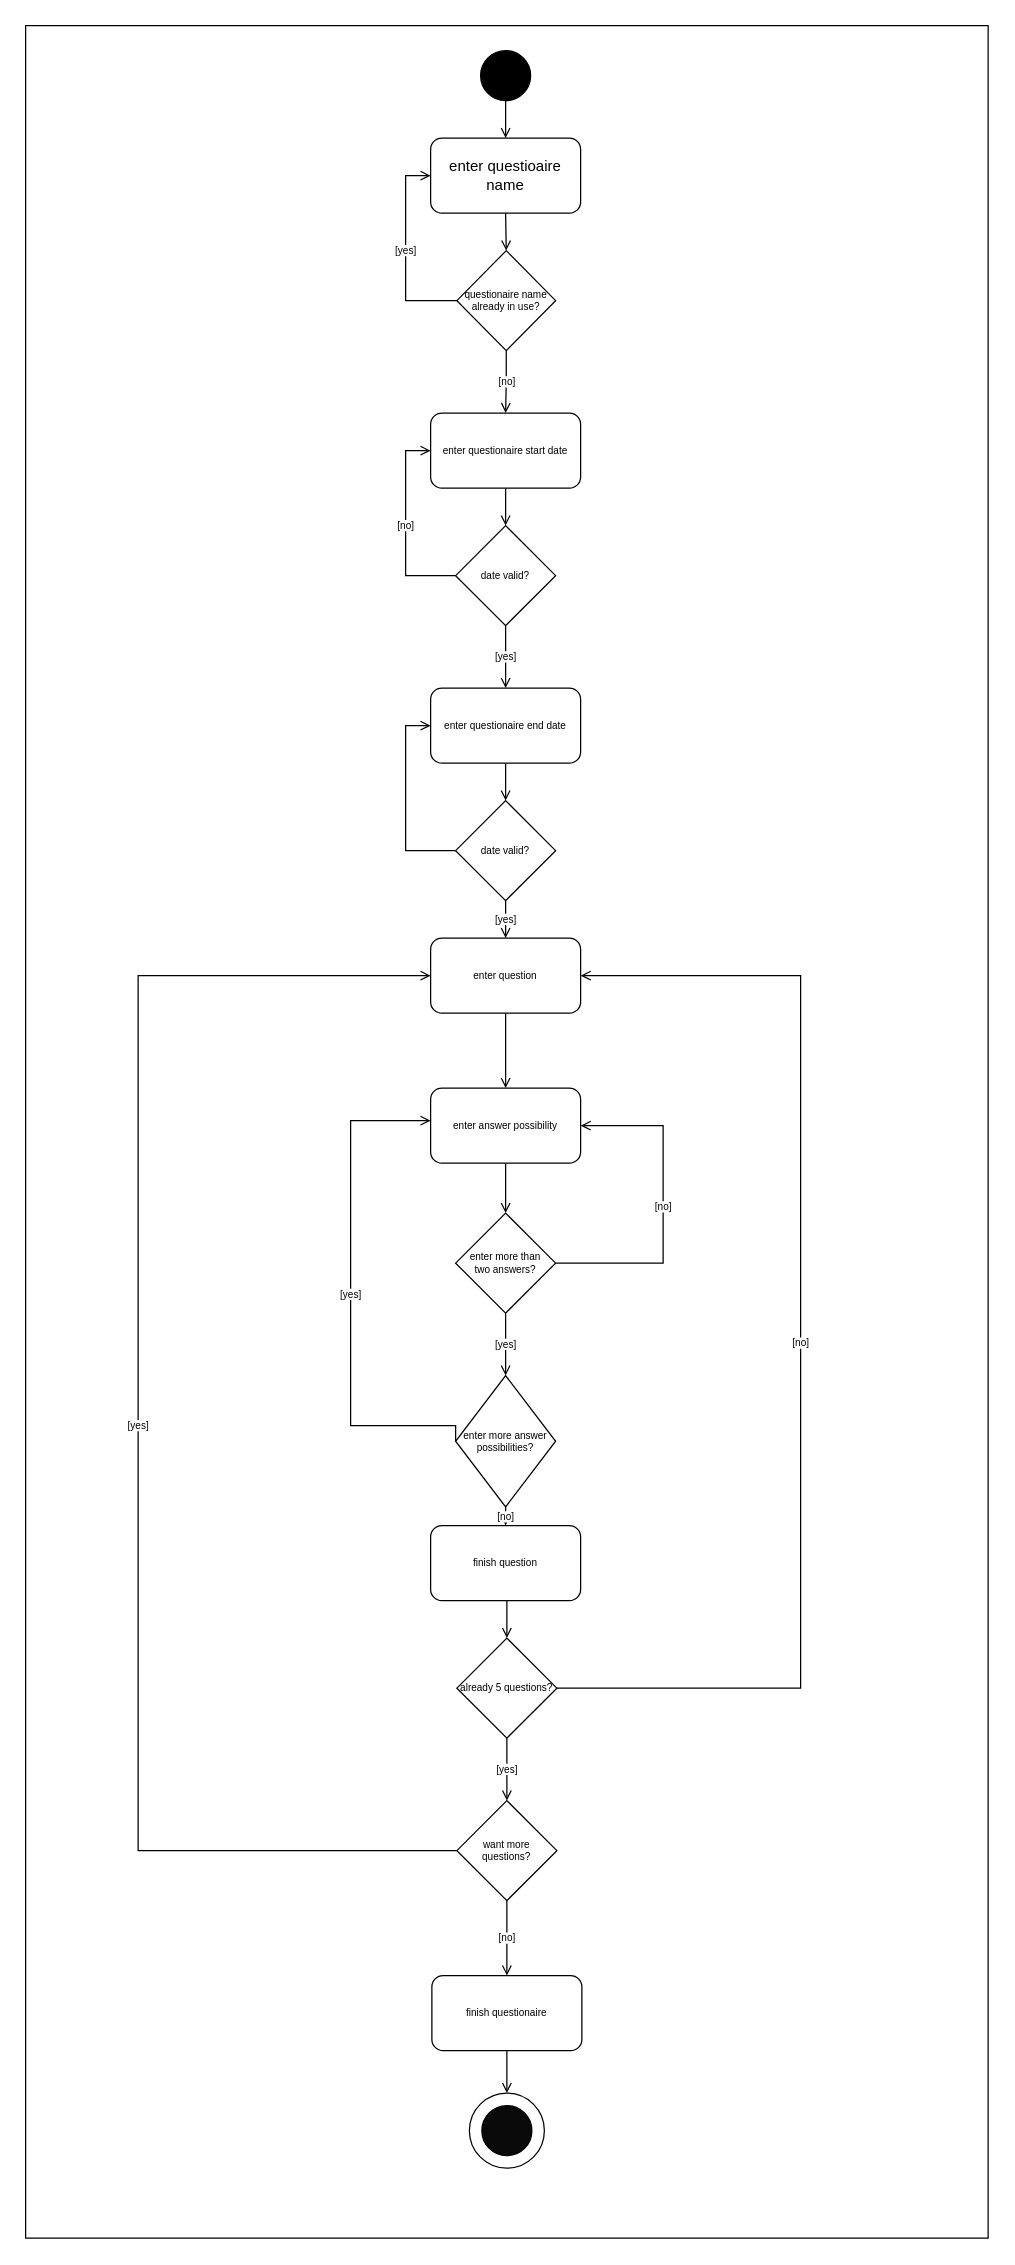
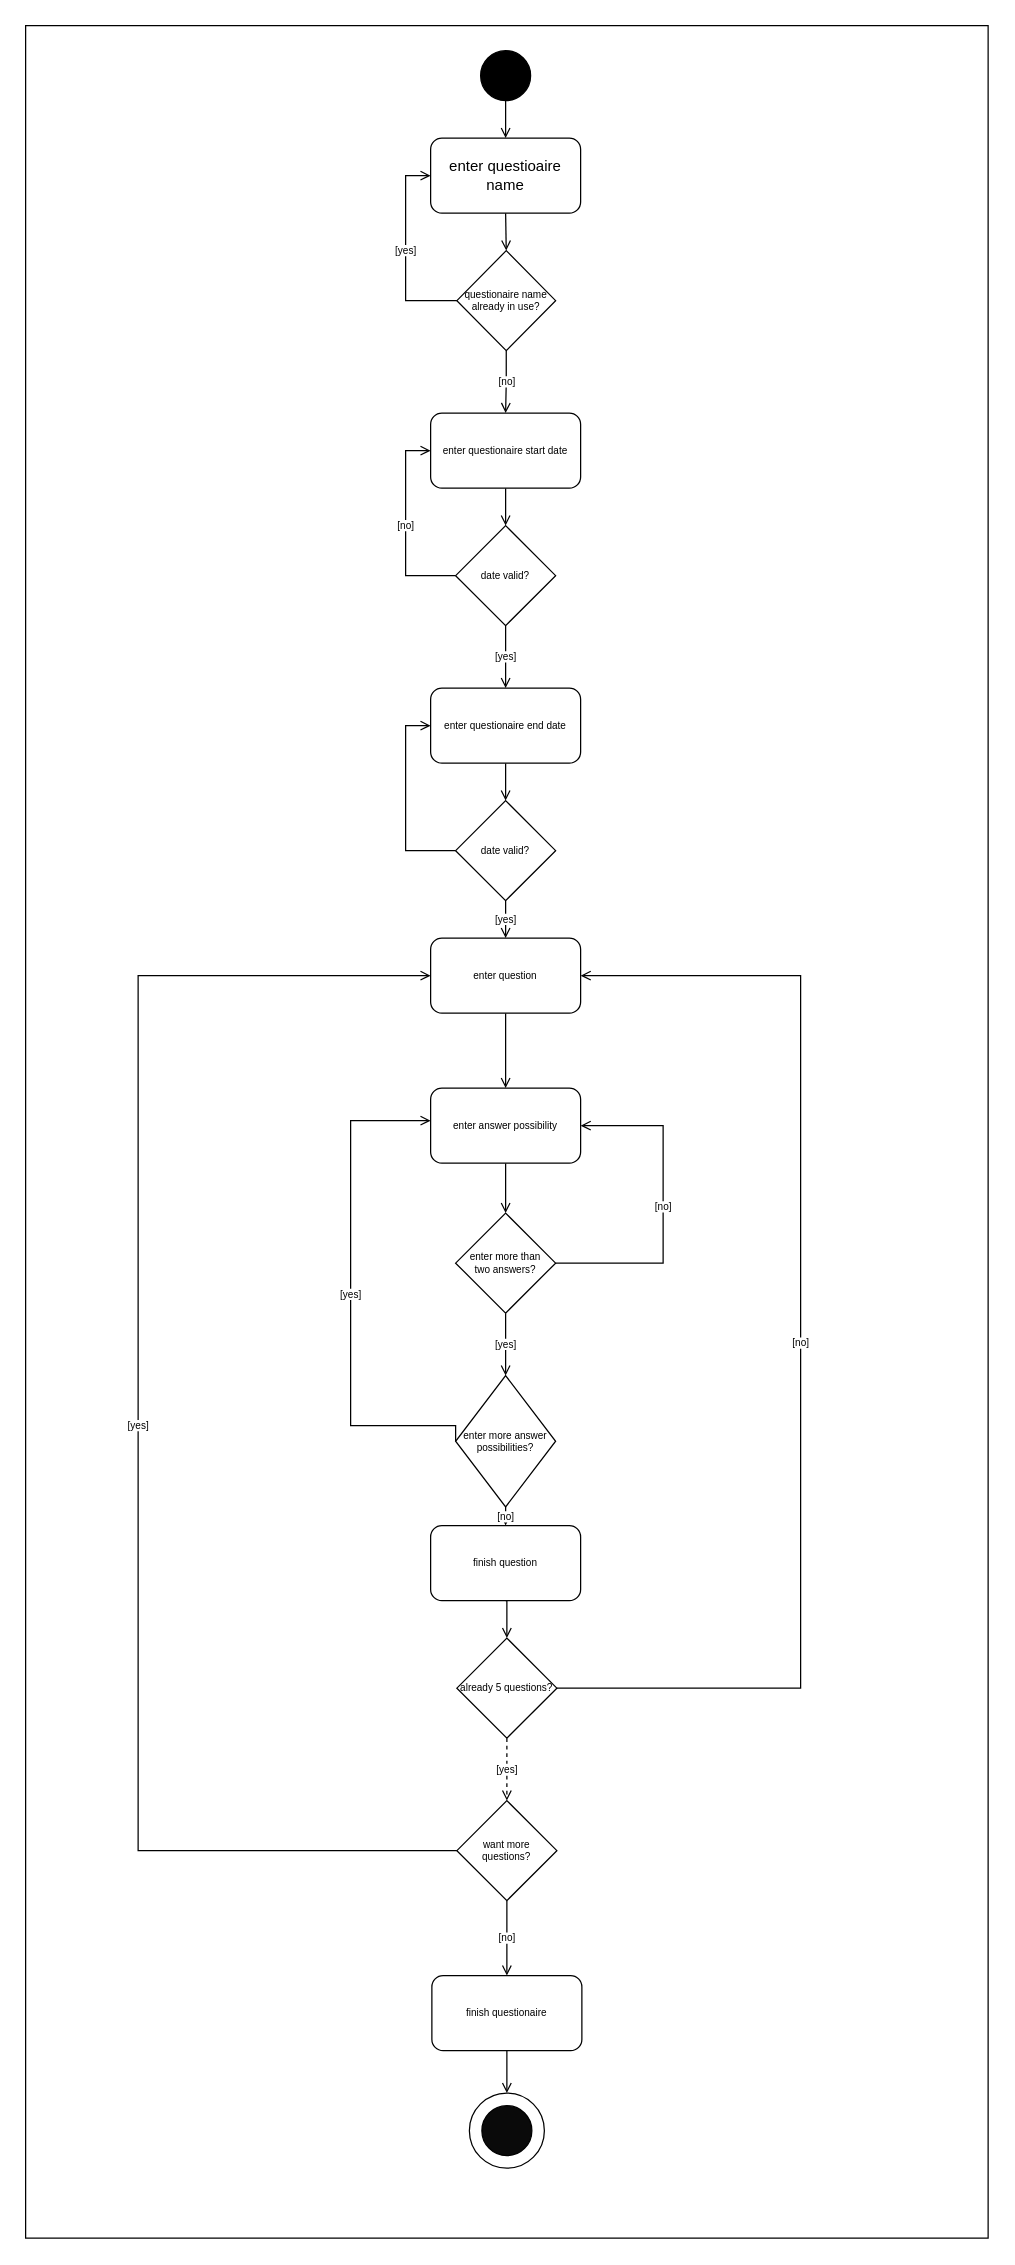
(507, 1785) -> (507, 1785)
